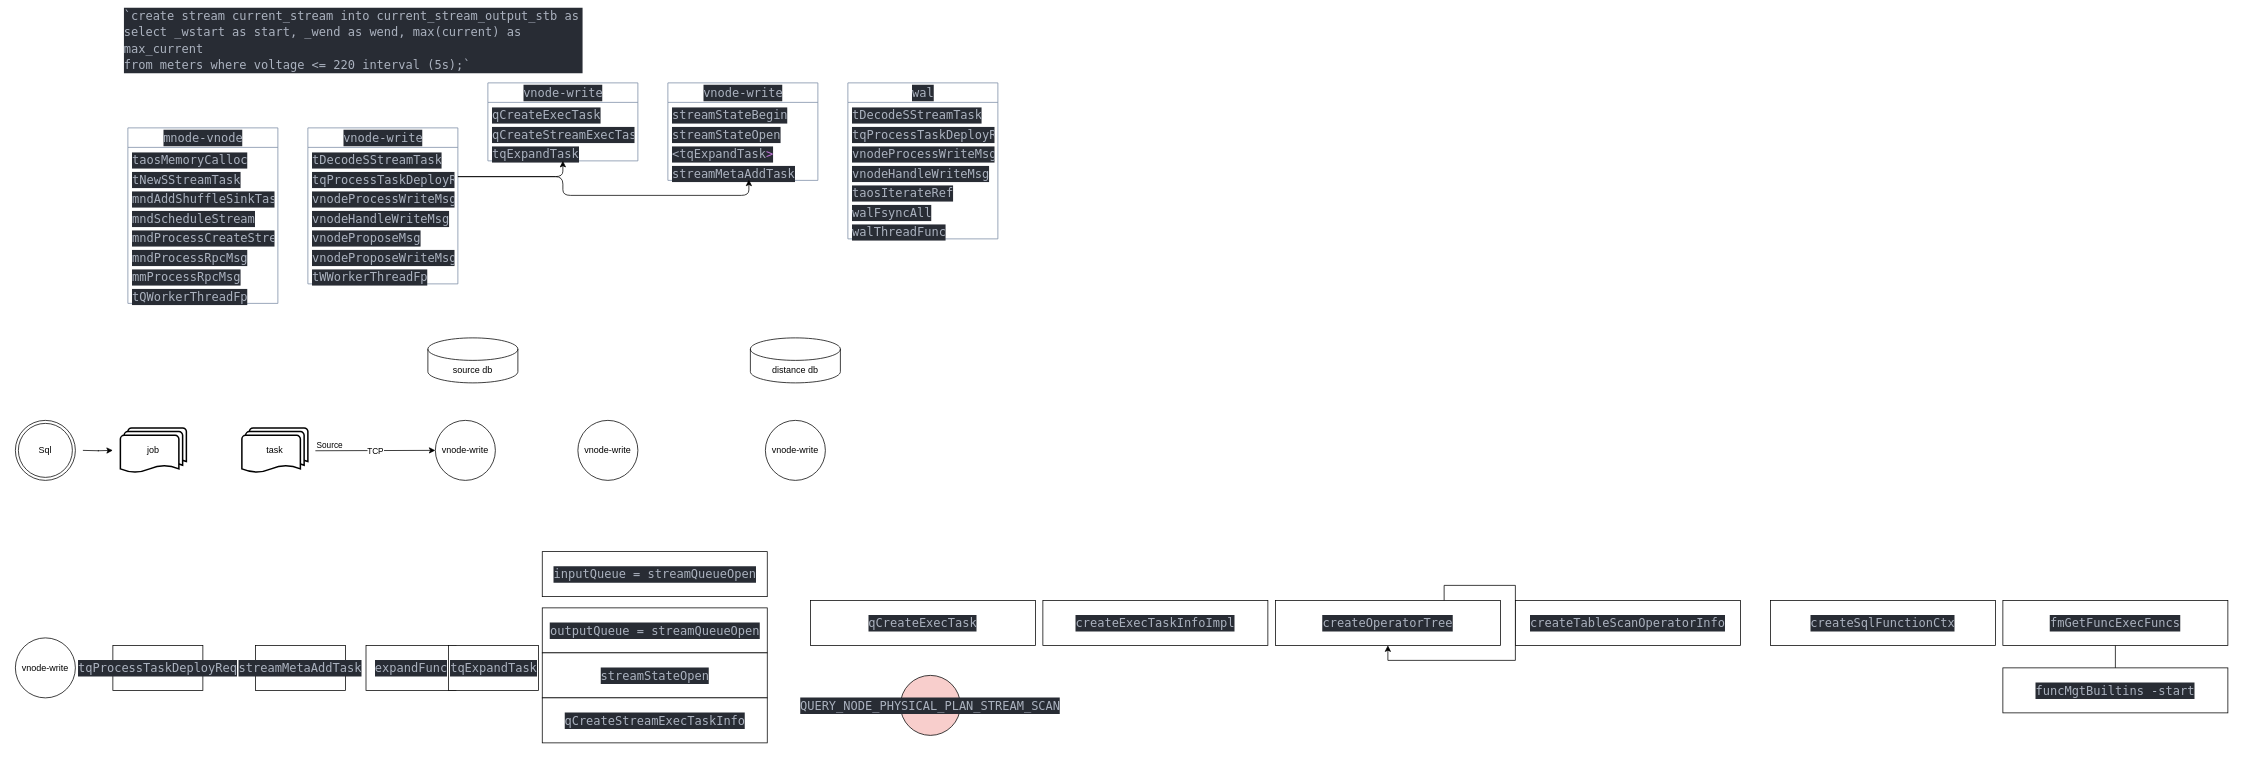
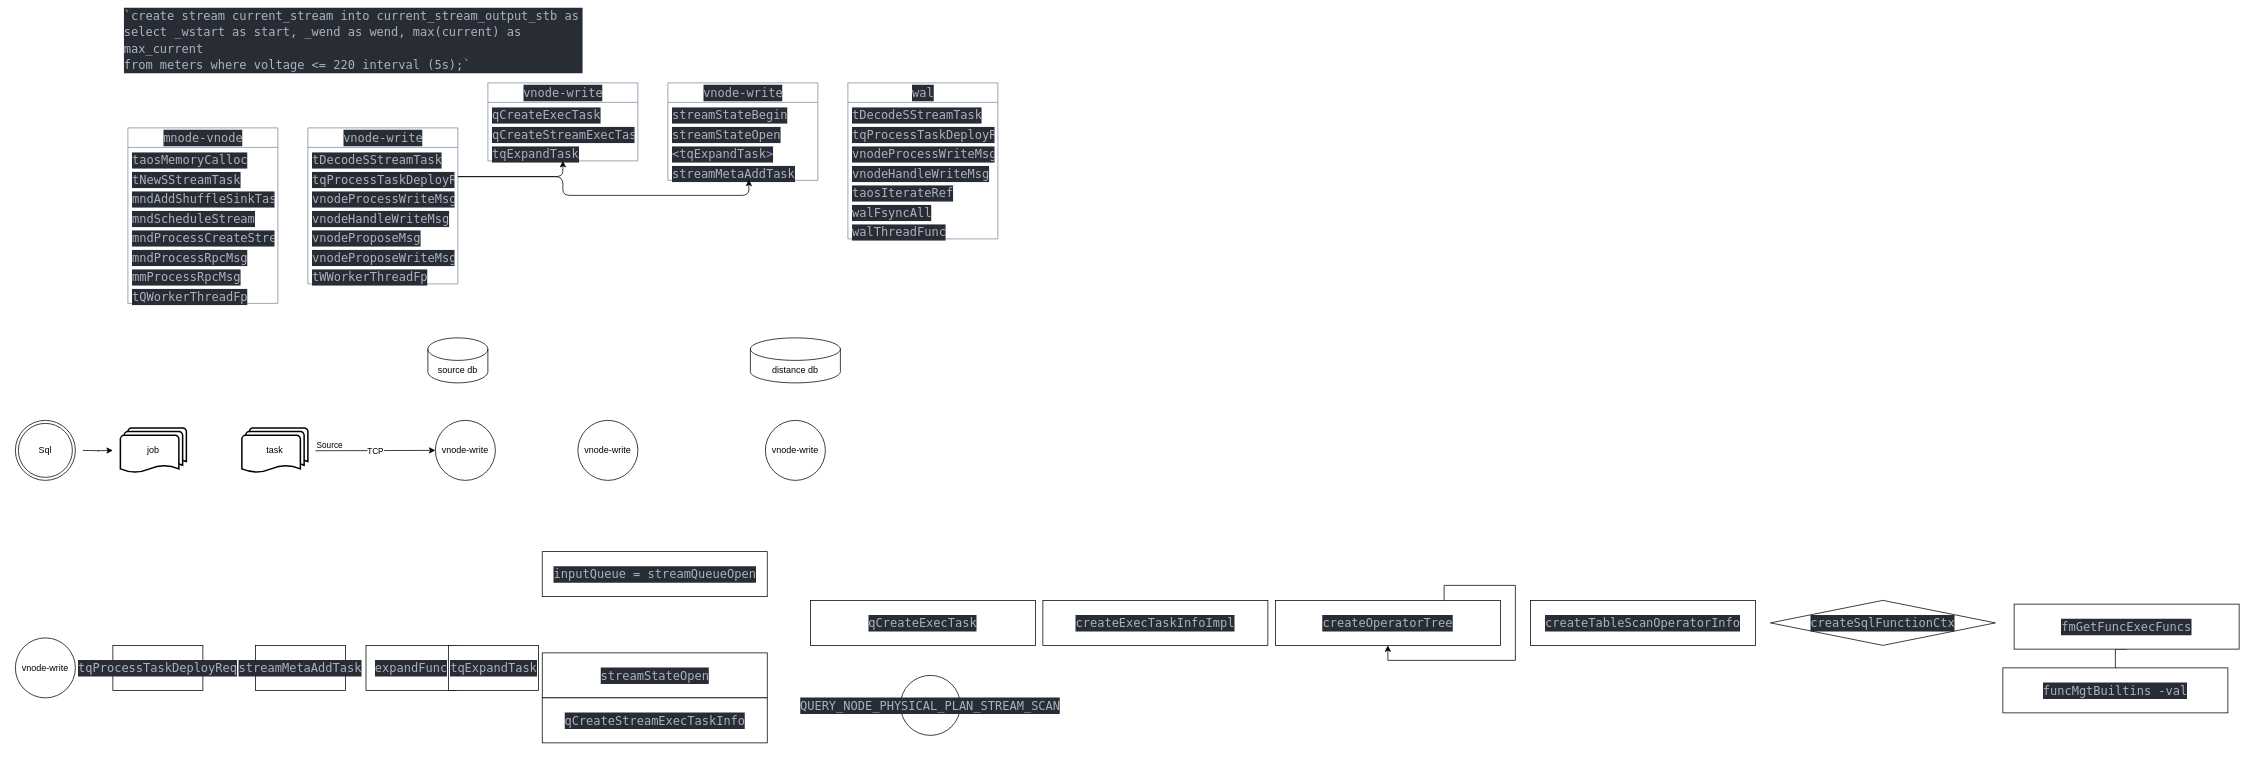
(473, 360) -> (458, 360)
(1628, 623) -> (1643, 623)
(1883, 623) -> (1883, 623)
(2115, 623) -> (2127, 627)
(655, 630) -> none
(2115, 690) -> (2115, 690)
(930, 705) -> (930, 705)
